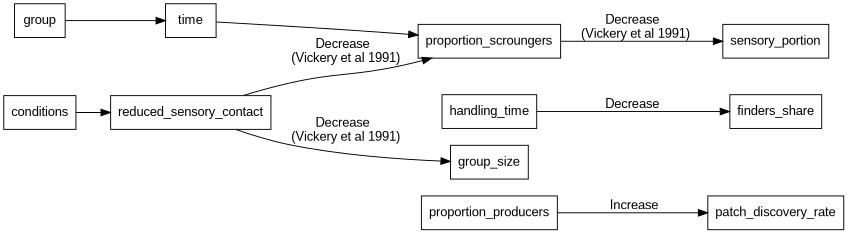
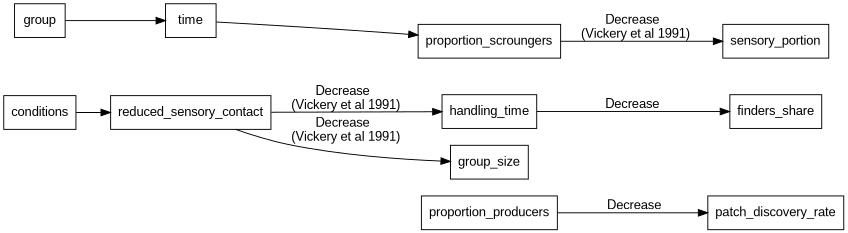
(332, 76) -> (352, 112)
(634, 206) -> (634, 206)
